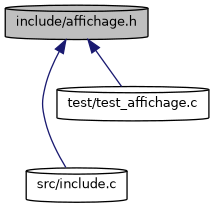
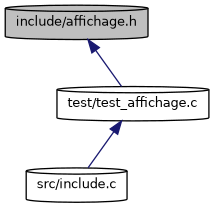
(43, 110) -> (101, 150)
